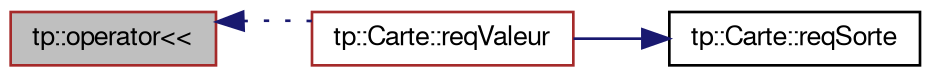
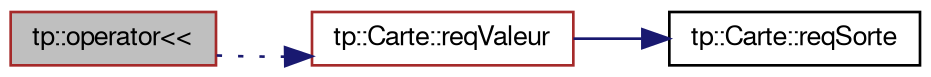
(278, 21) -> (251, 56)
